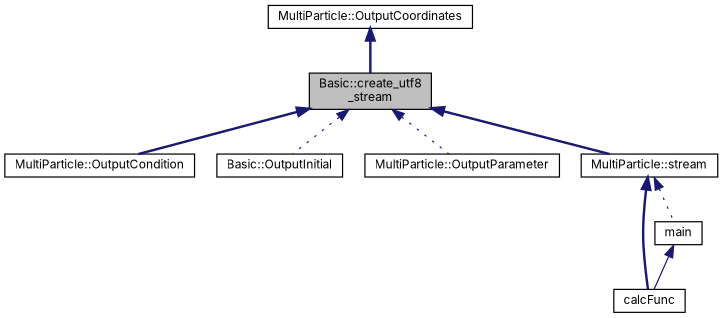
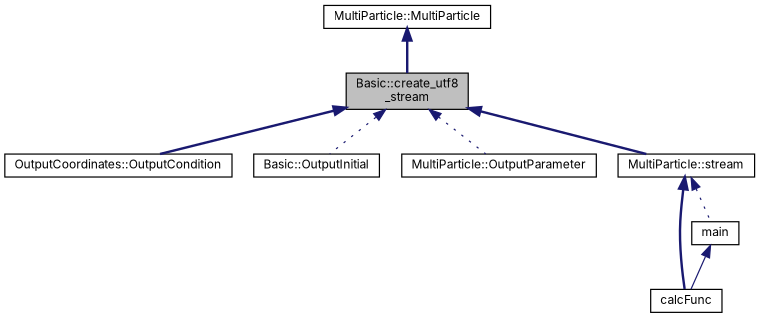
(370, 17) -> (407, 17)
(100, 166) -> (118, 166)
